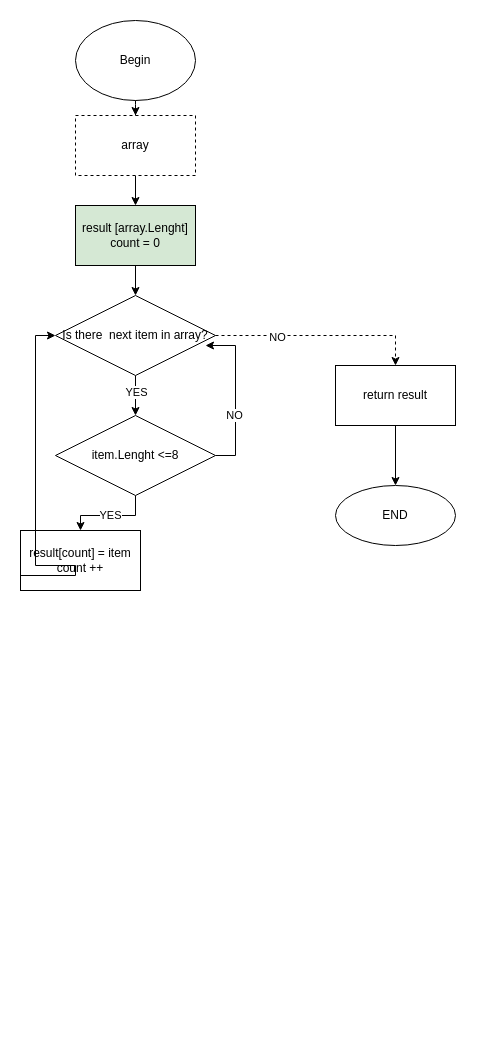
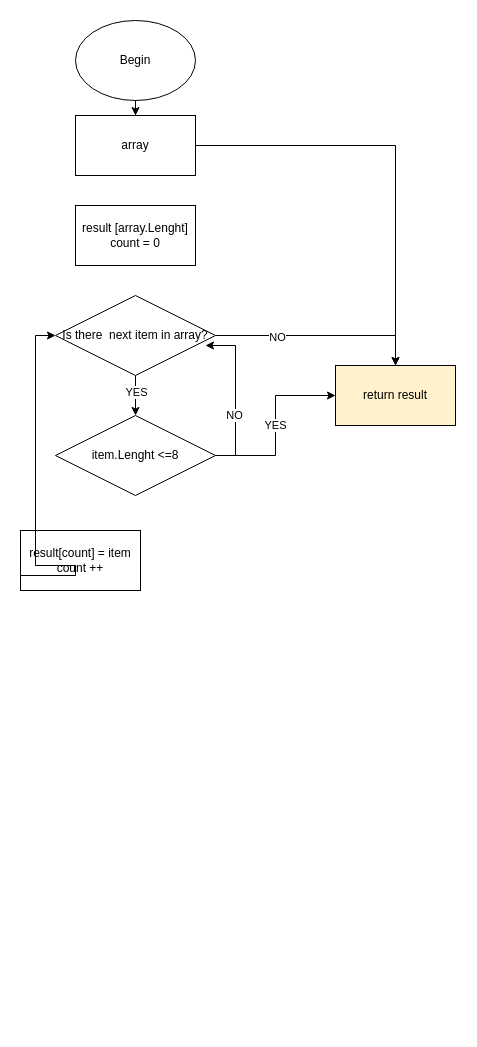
(136, 115) -> (136, 115)
(136, 146) -> (136, 146)
(136, 195) -> (390, 146)
(136, 236) -> (136, 236)
(136, 285) -> none
(338, 336) -> (338, 336)
(396, 396) -> (396, 396)
(396, 452) -> none
(115, 516) -> (276, 420)
(396, 516) -> none
